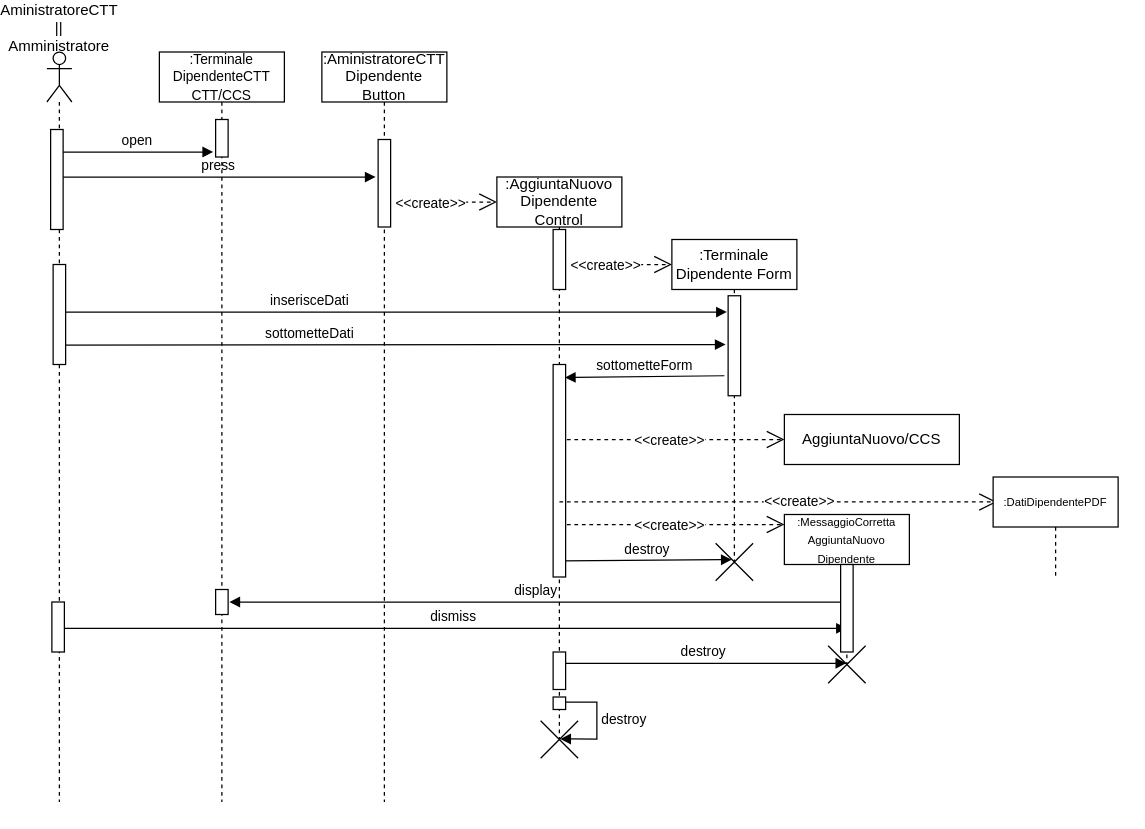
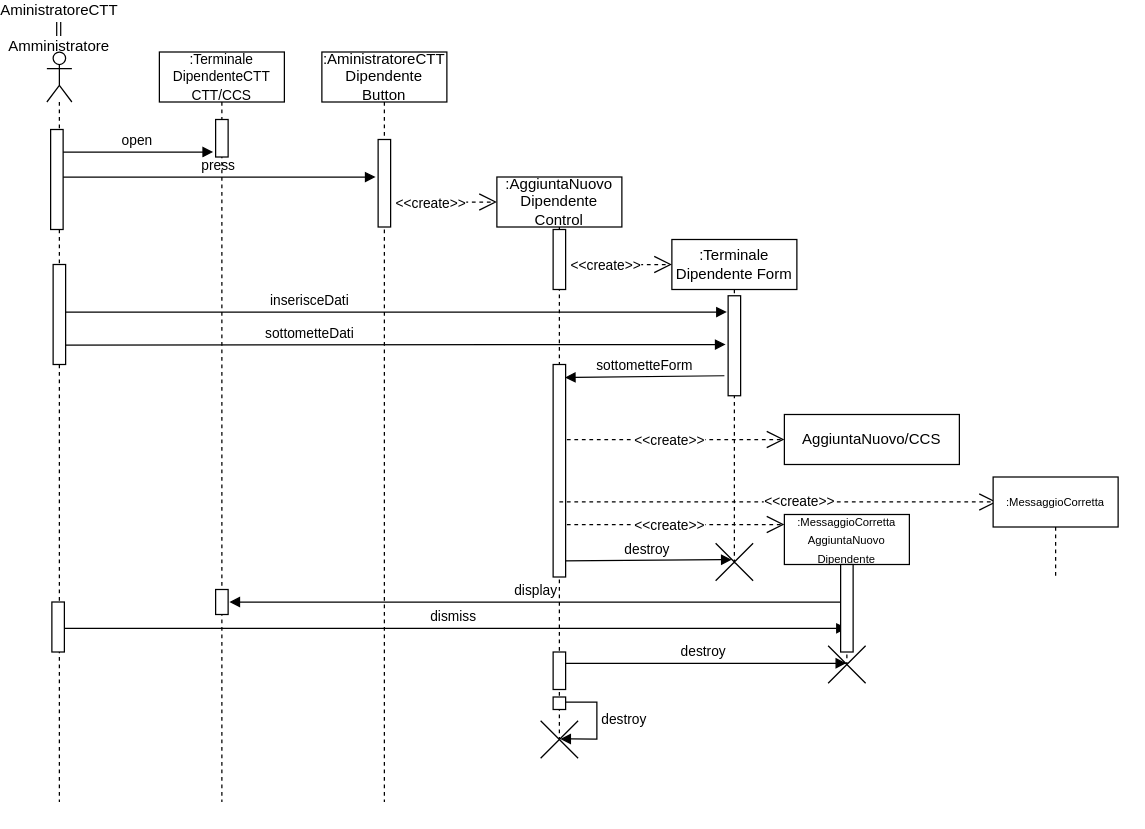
(1056, 502) -> (1056, 502)
